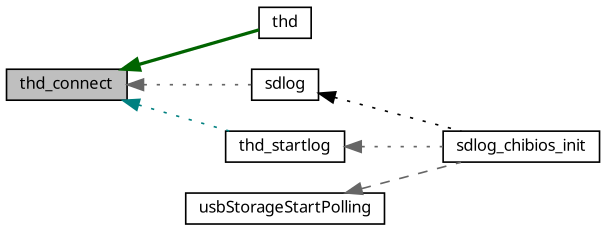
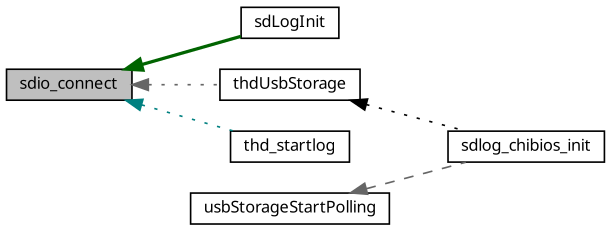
(285, 23) -> (290, 23)
(67, 85) -> (69, 85)
(285, 85) -> (290, 85)
(402, 147) -> none
